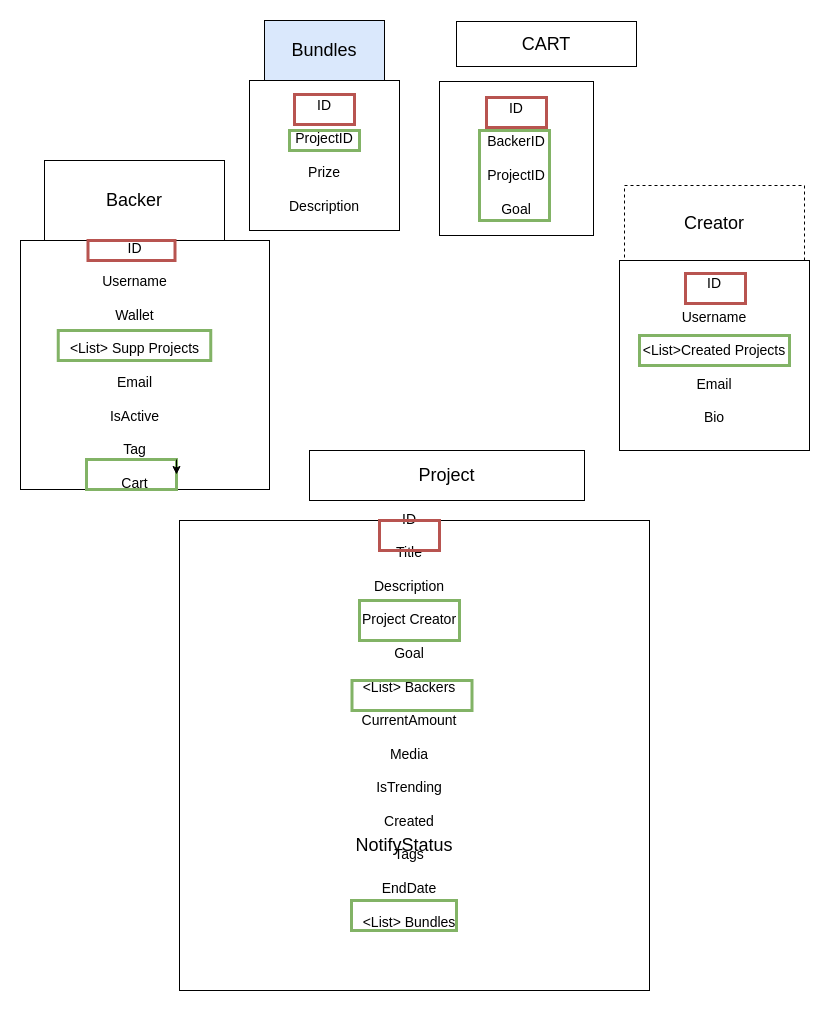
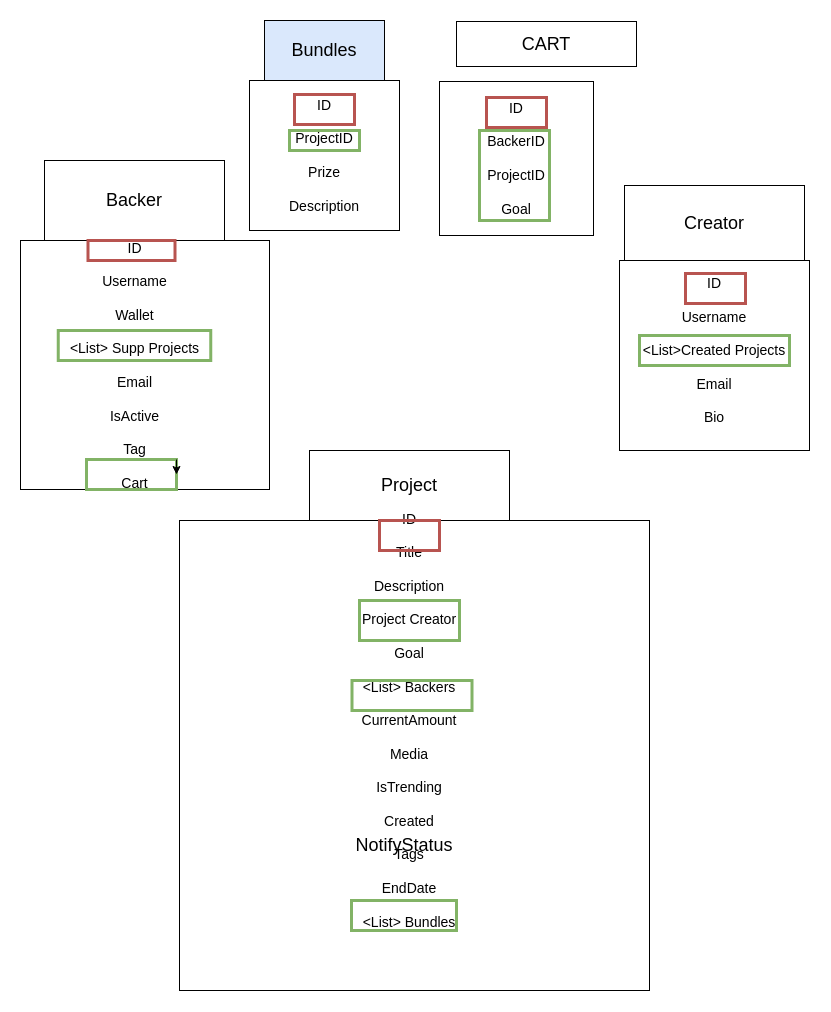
(715, 223) -> (715, 223)
(447, 476) -> (410, 486)
